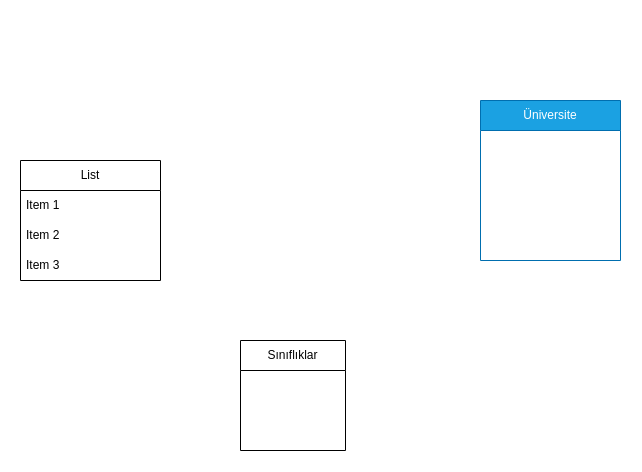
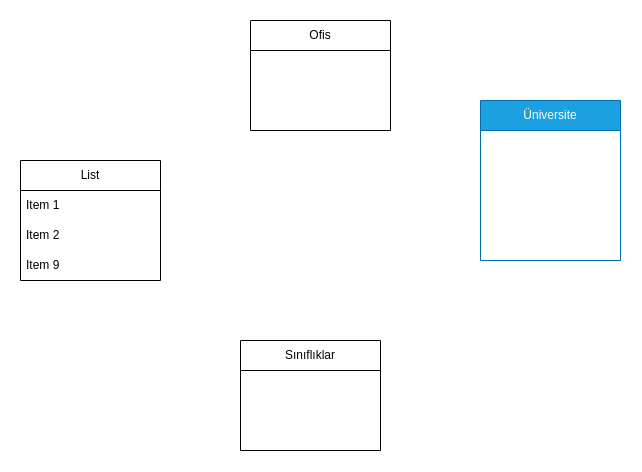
none -> (321, 76)
(45, 266) -> (45, 266)
(293, 396) -> (311, 396)
